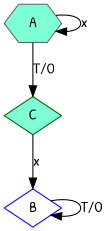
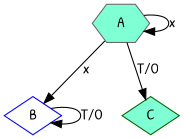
(33, 156) -> (78, 68)
